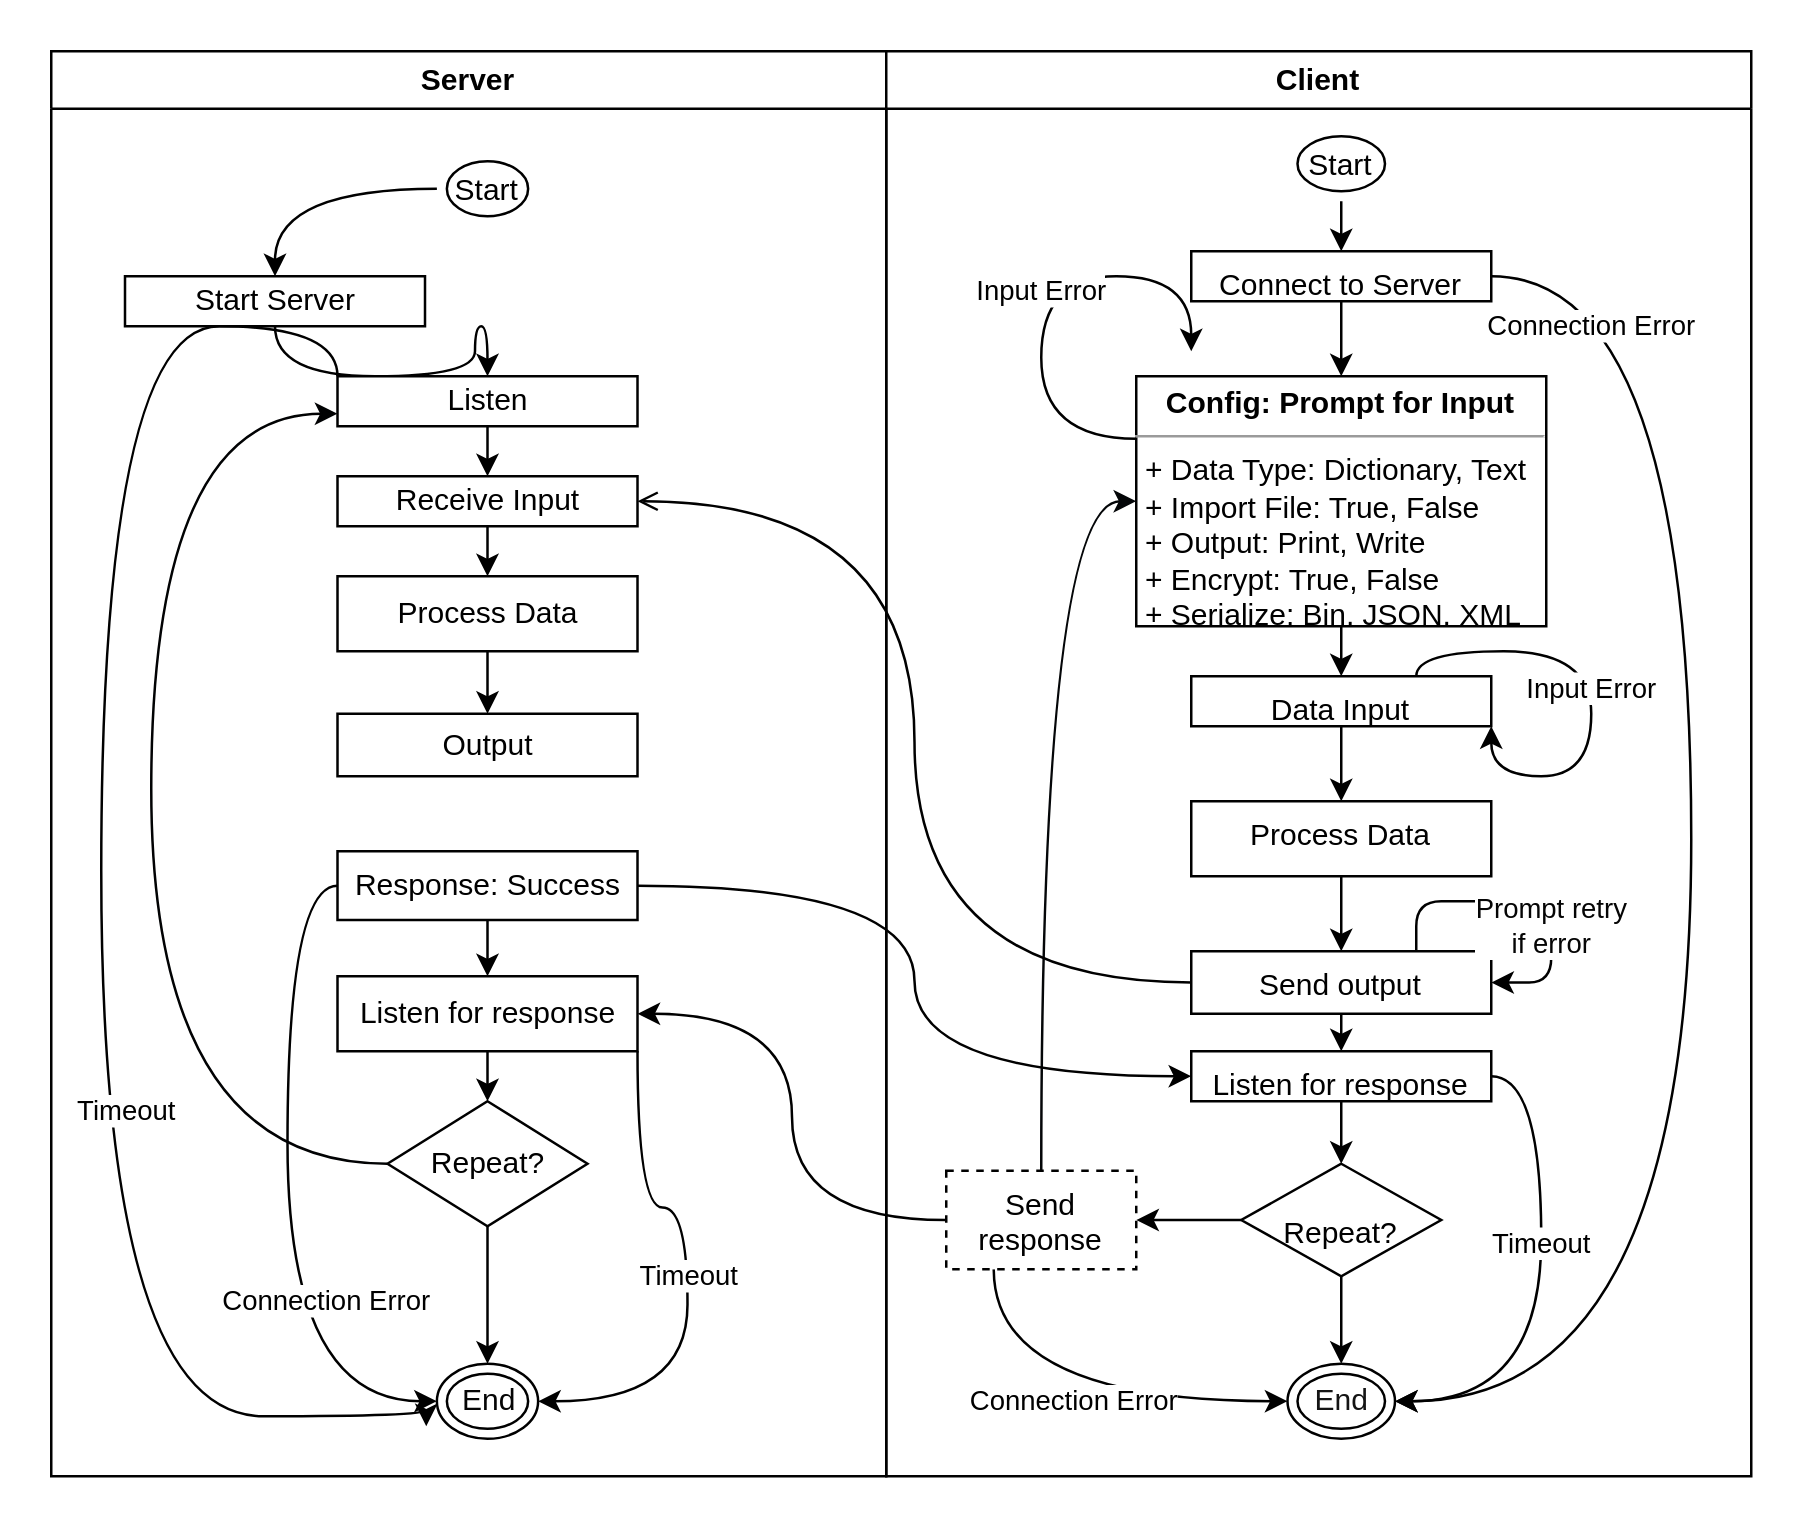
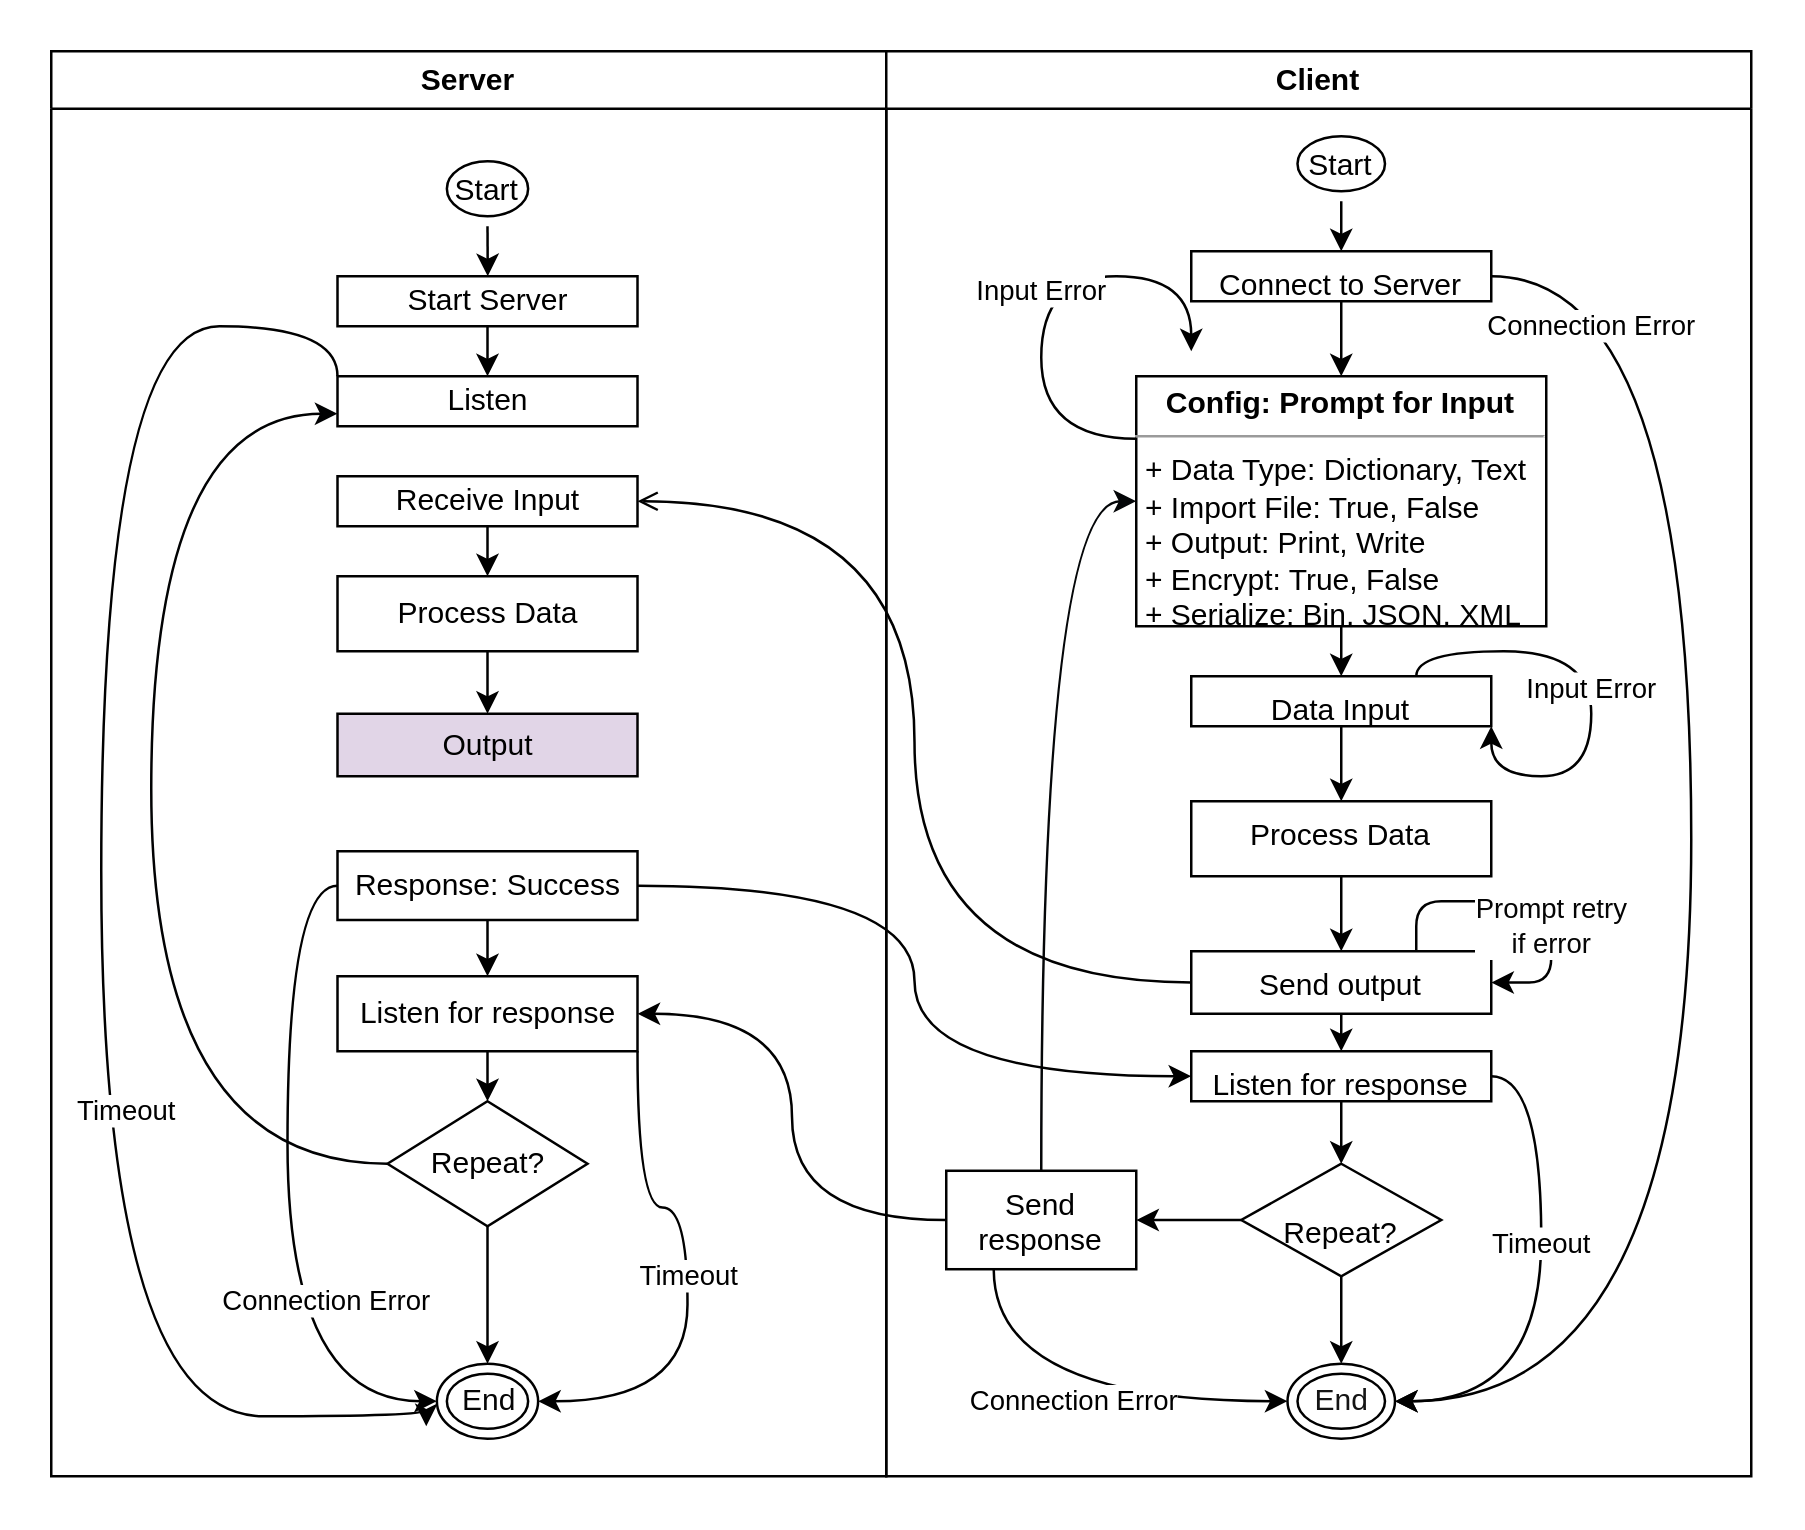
(275, 301) -> (488, 301)
(488, 457) -> none
(488, 745) -> (488, 745)
(1041, 1220) -> (1041, 1220)
